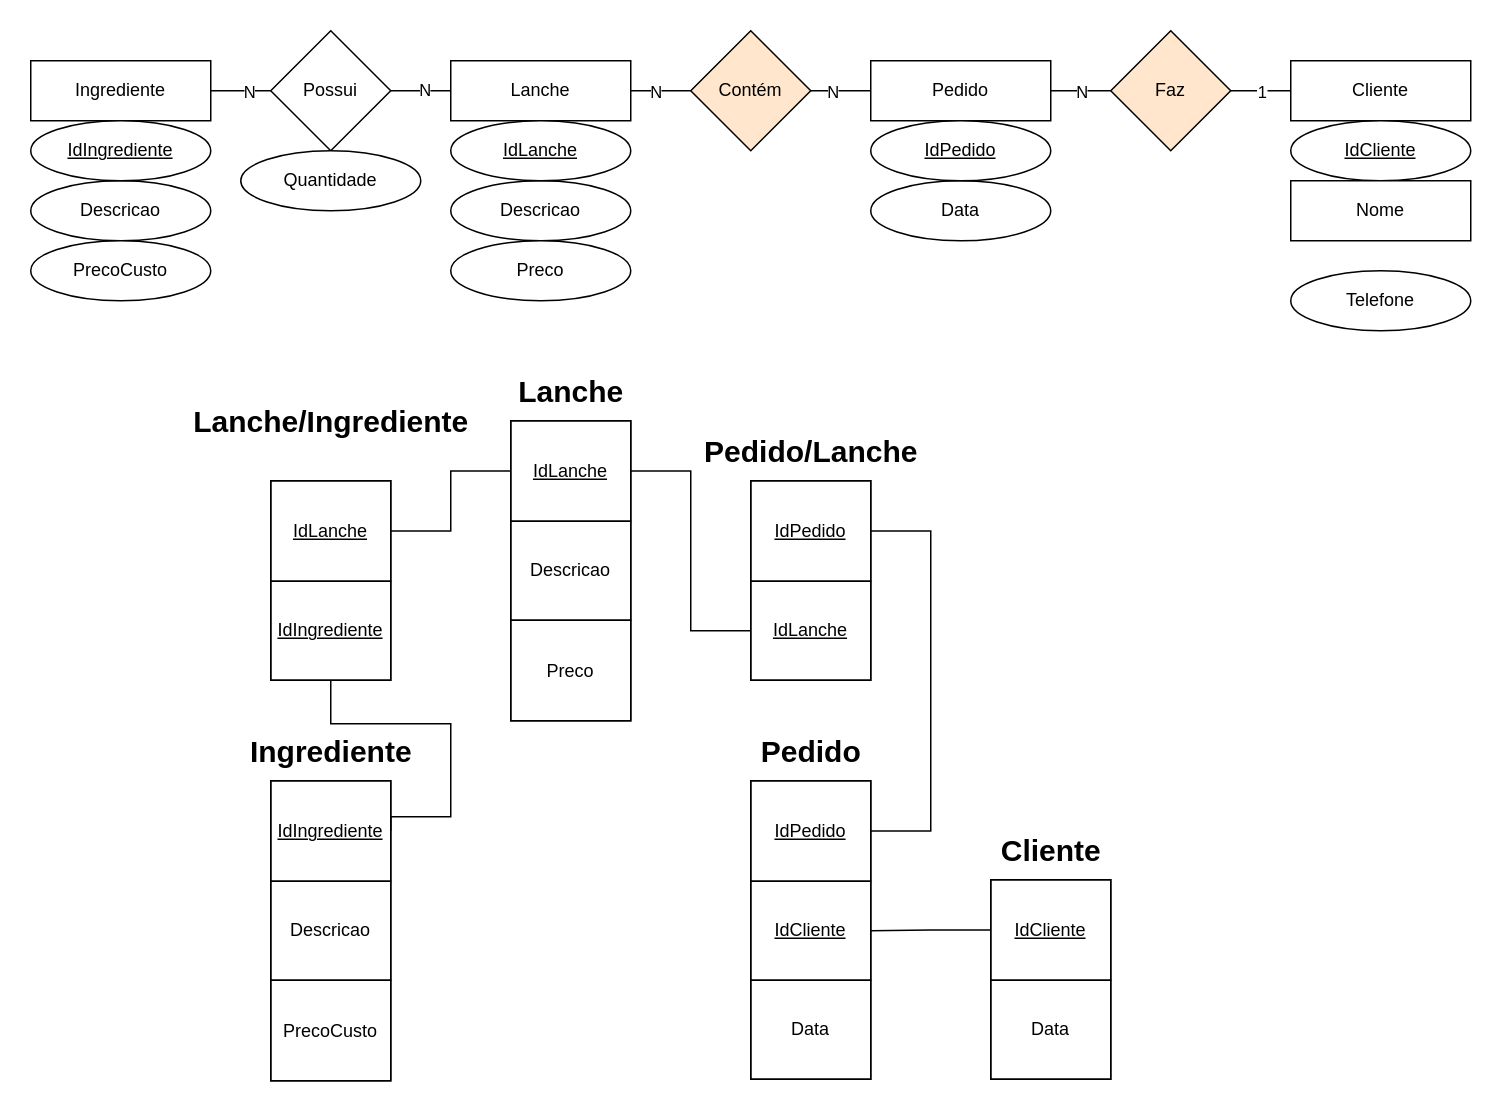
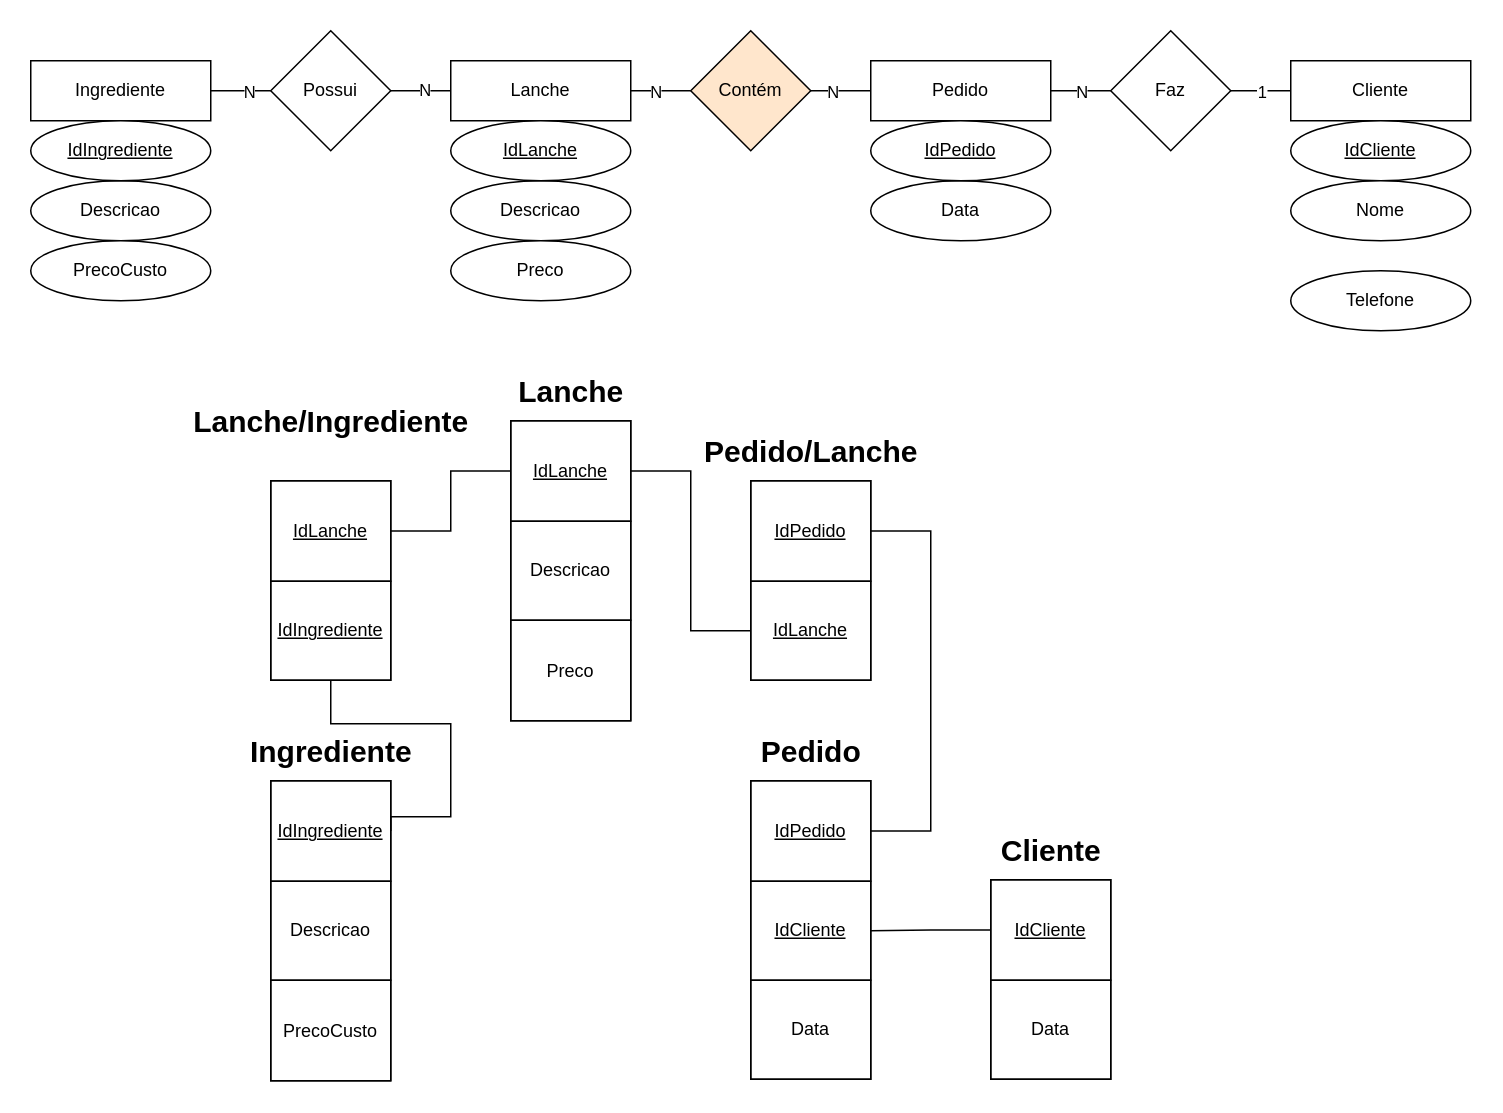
(1171, 91) -> (1171, 91)
(331, 181) -> none
(1381, 211) -> (1381, 211)
